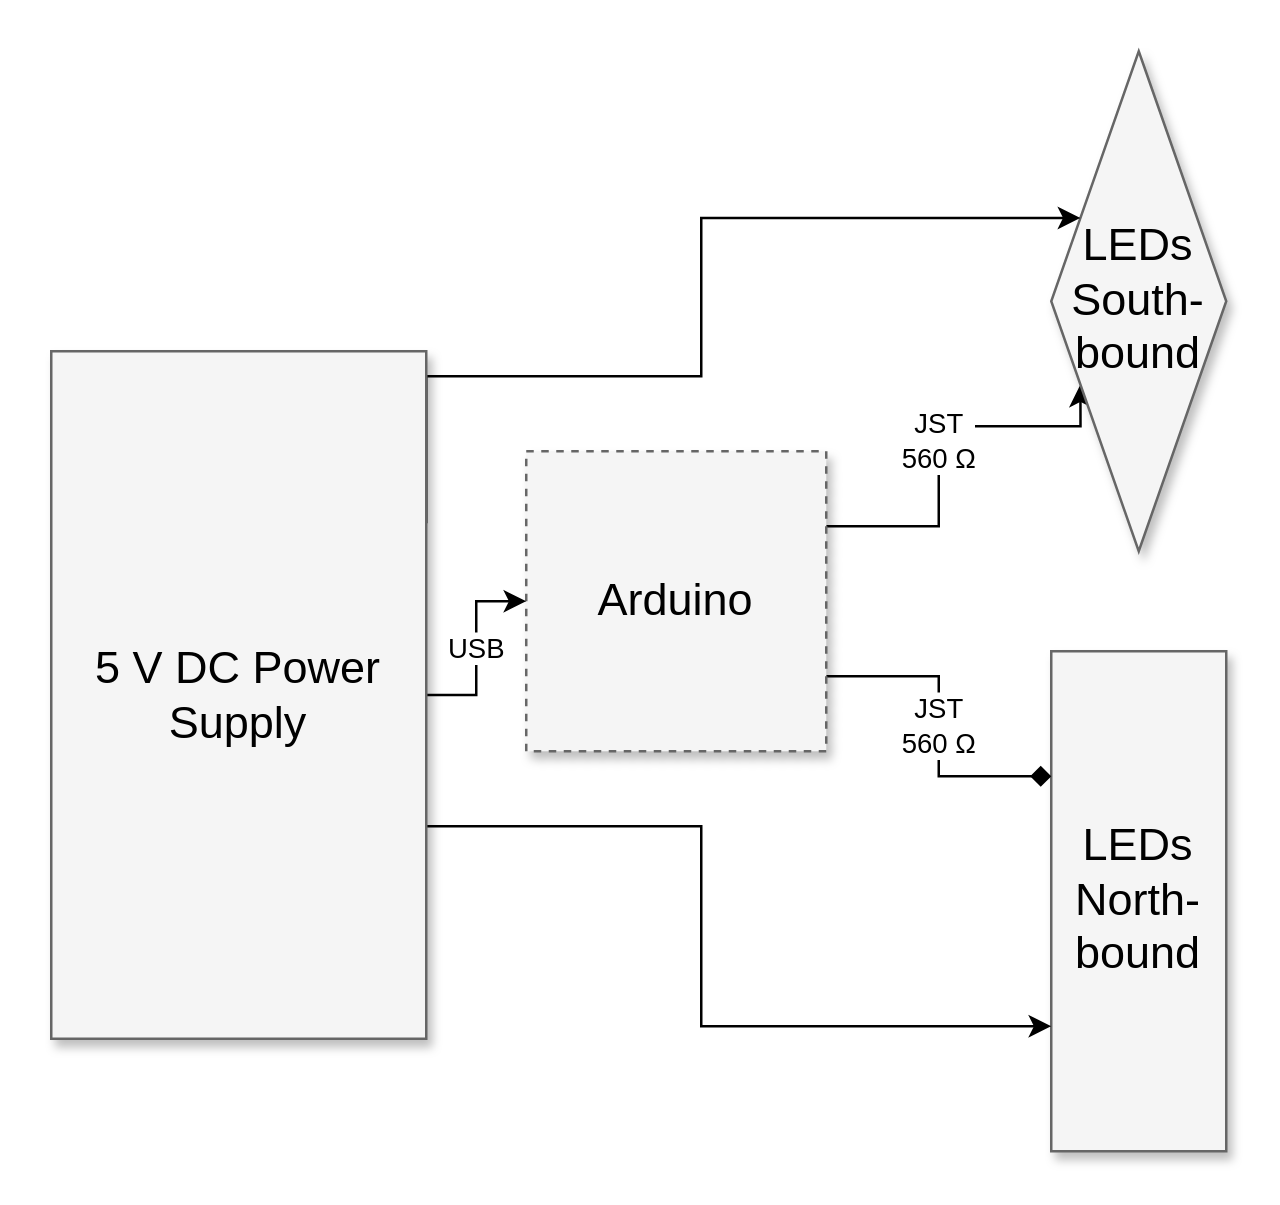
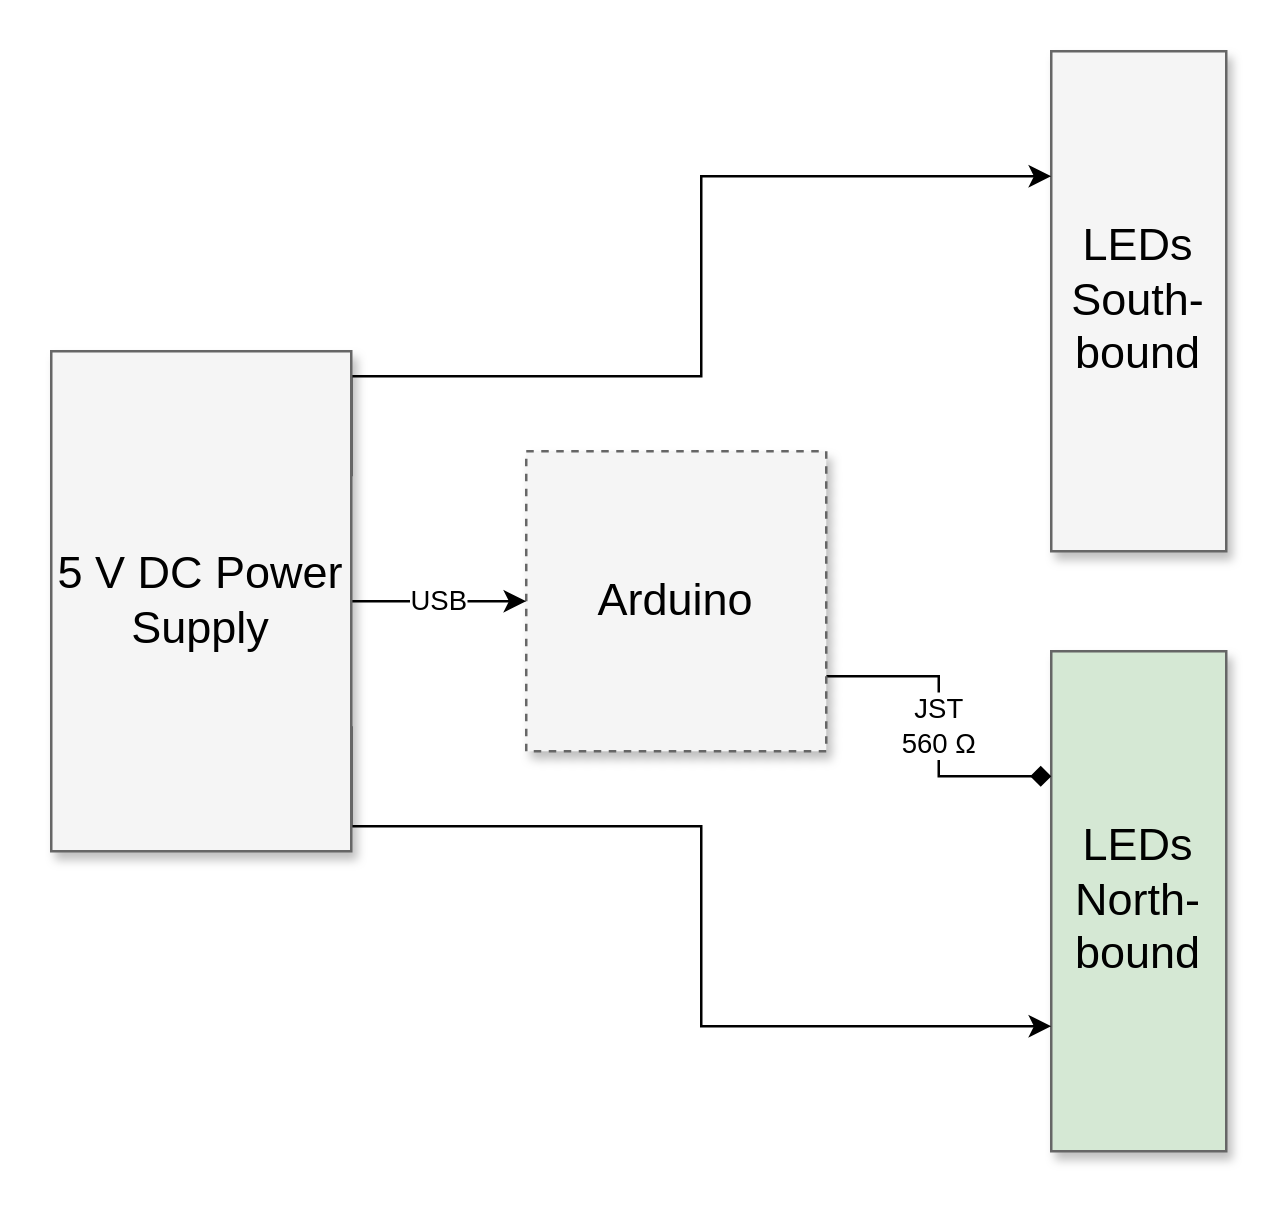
(1139, 301) -> (1139, 301)
(914, 526) -> none
(239, 695) -> (201, 601)
(1139, 901) -> (1139, 901)
